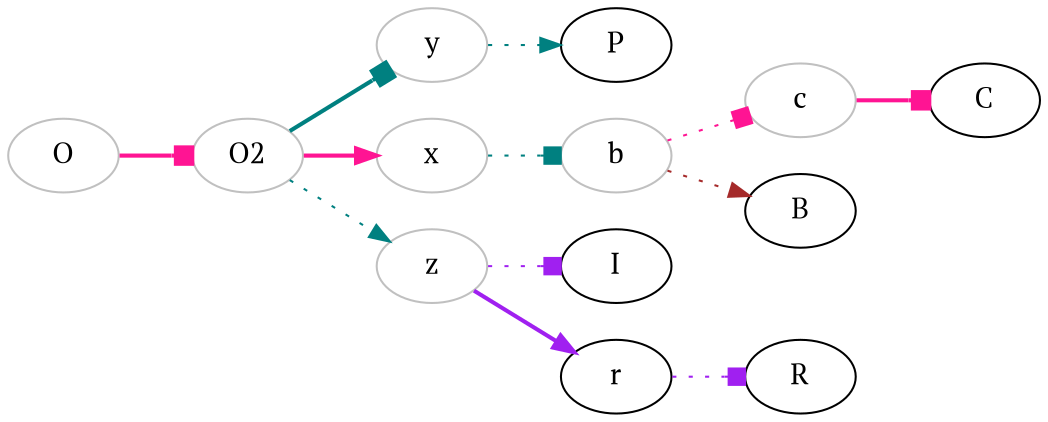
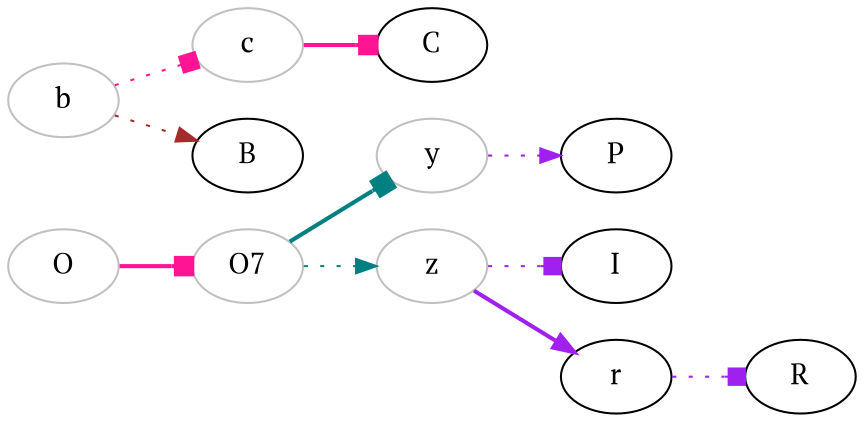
(514, 45) -> (514, 156)
(248, 156) -> (248, 266)
(432, 156) -> none
